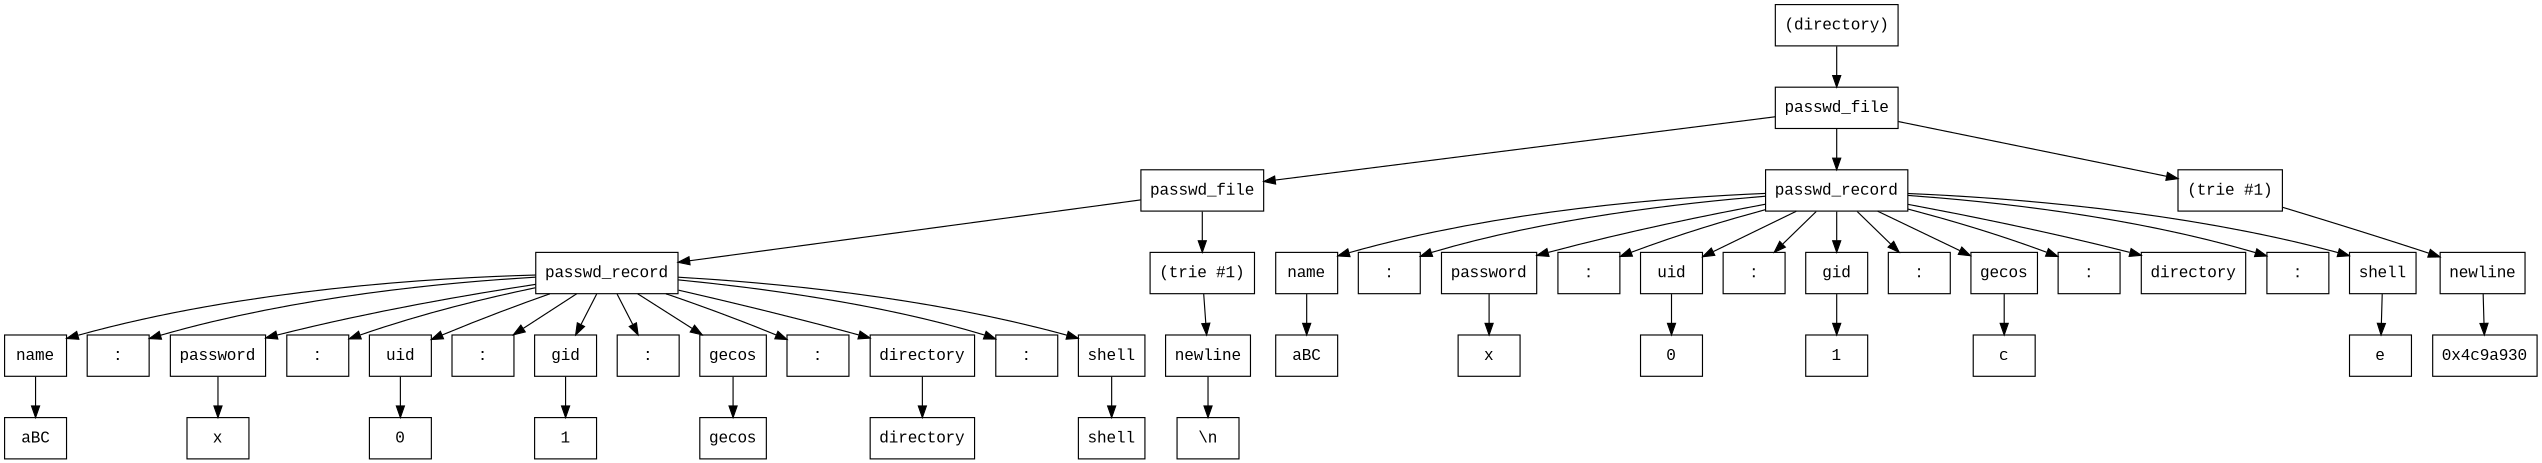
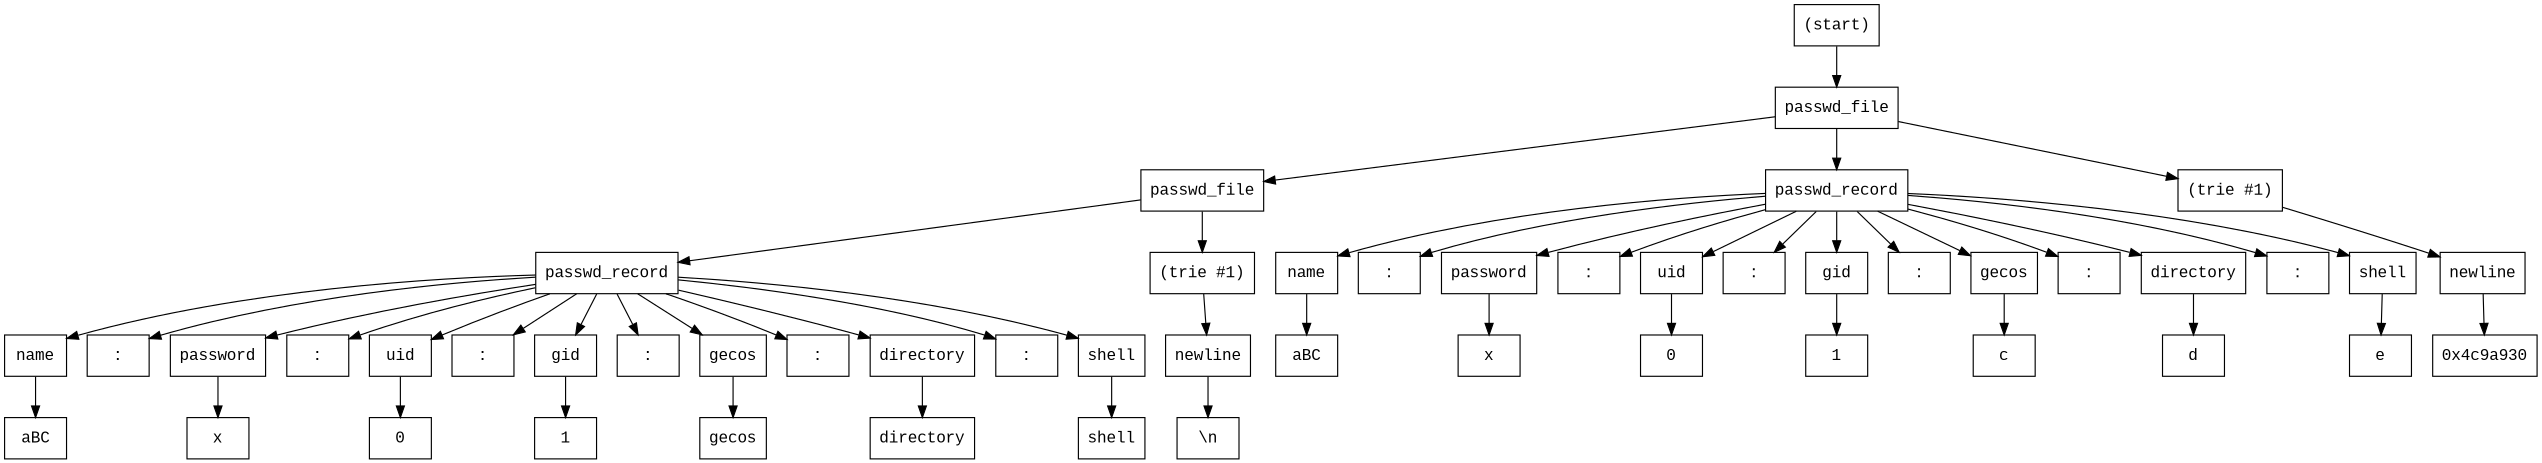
(1837, 25) -> (1837, 25)
none -> (2193, 356)
